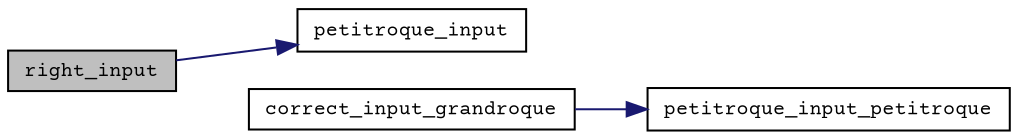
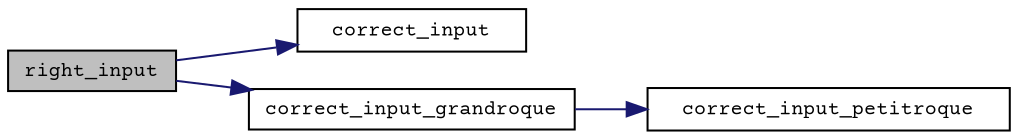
(412, 30) -> (412, 30)
none -> (204, 84)
(829, 109) -> (829, 109)
